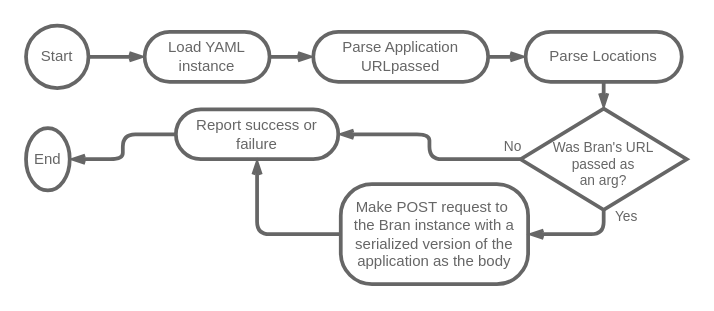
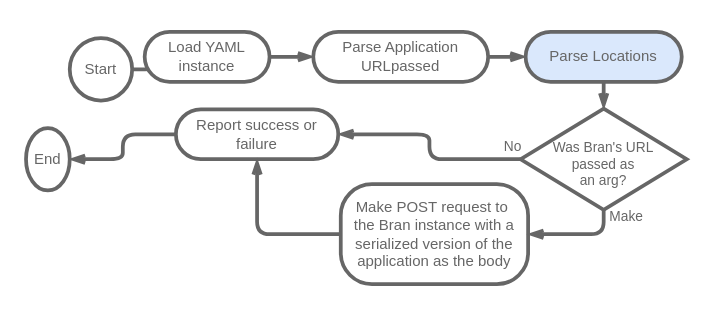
(57, 57) -> (101, 69)
(604, 57) -> (604, 57)
(627, 217) -> (627, 217)
